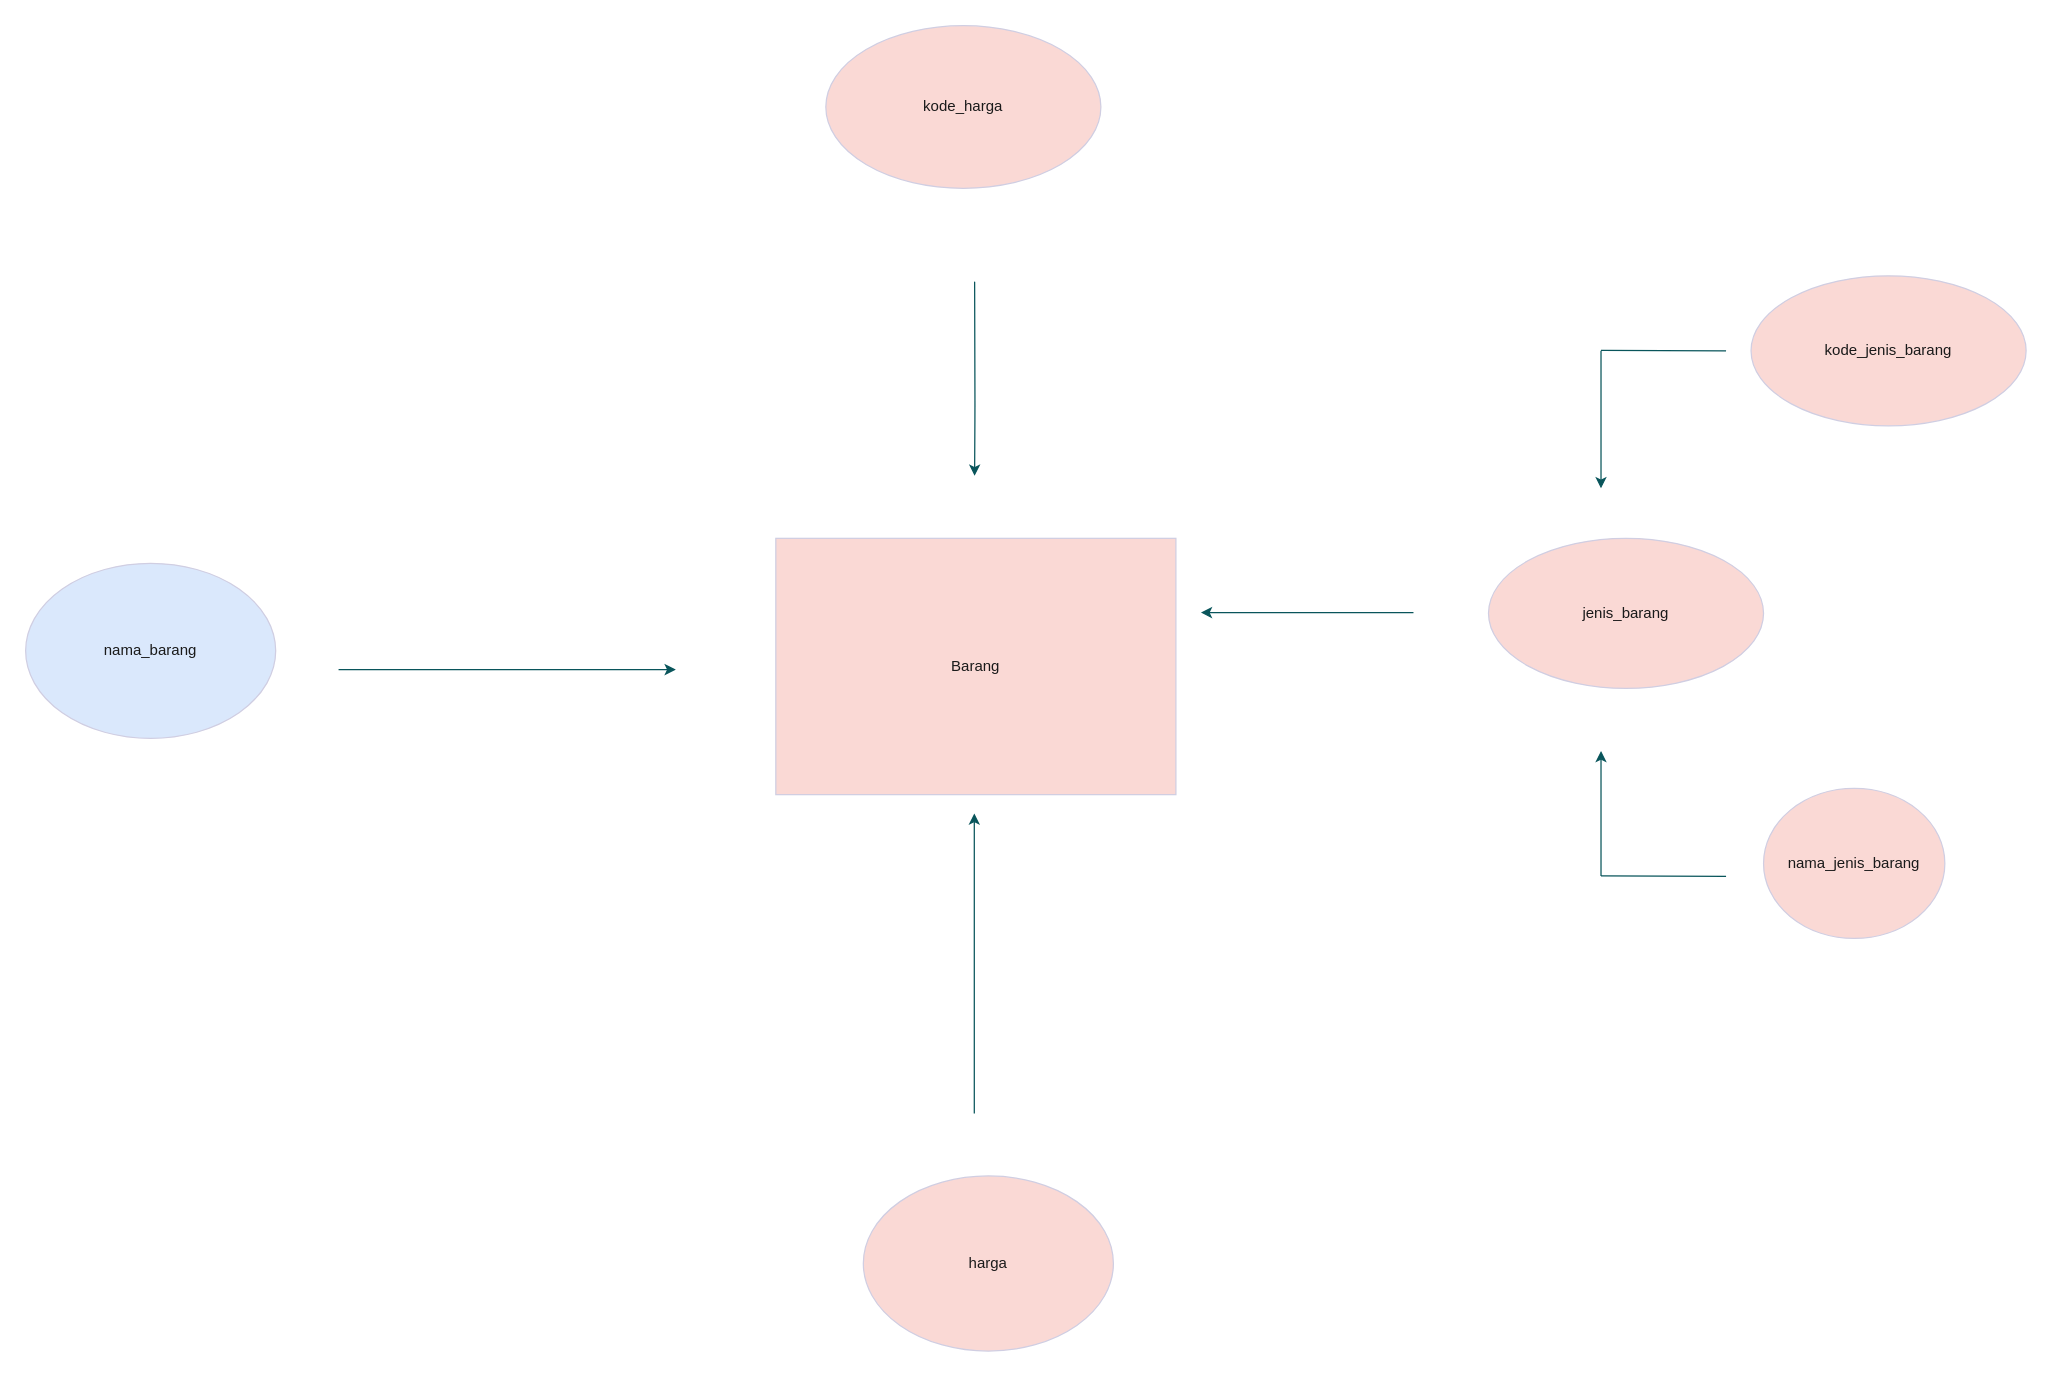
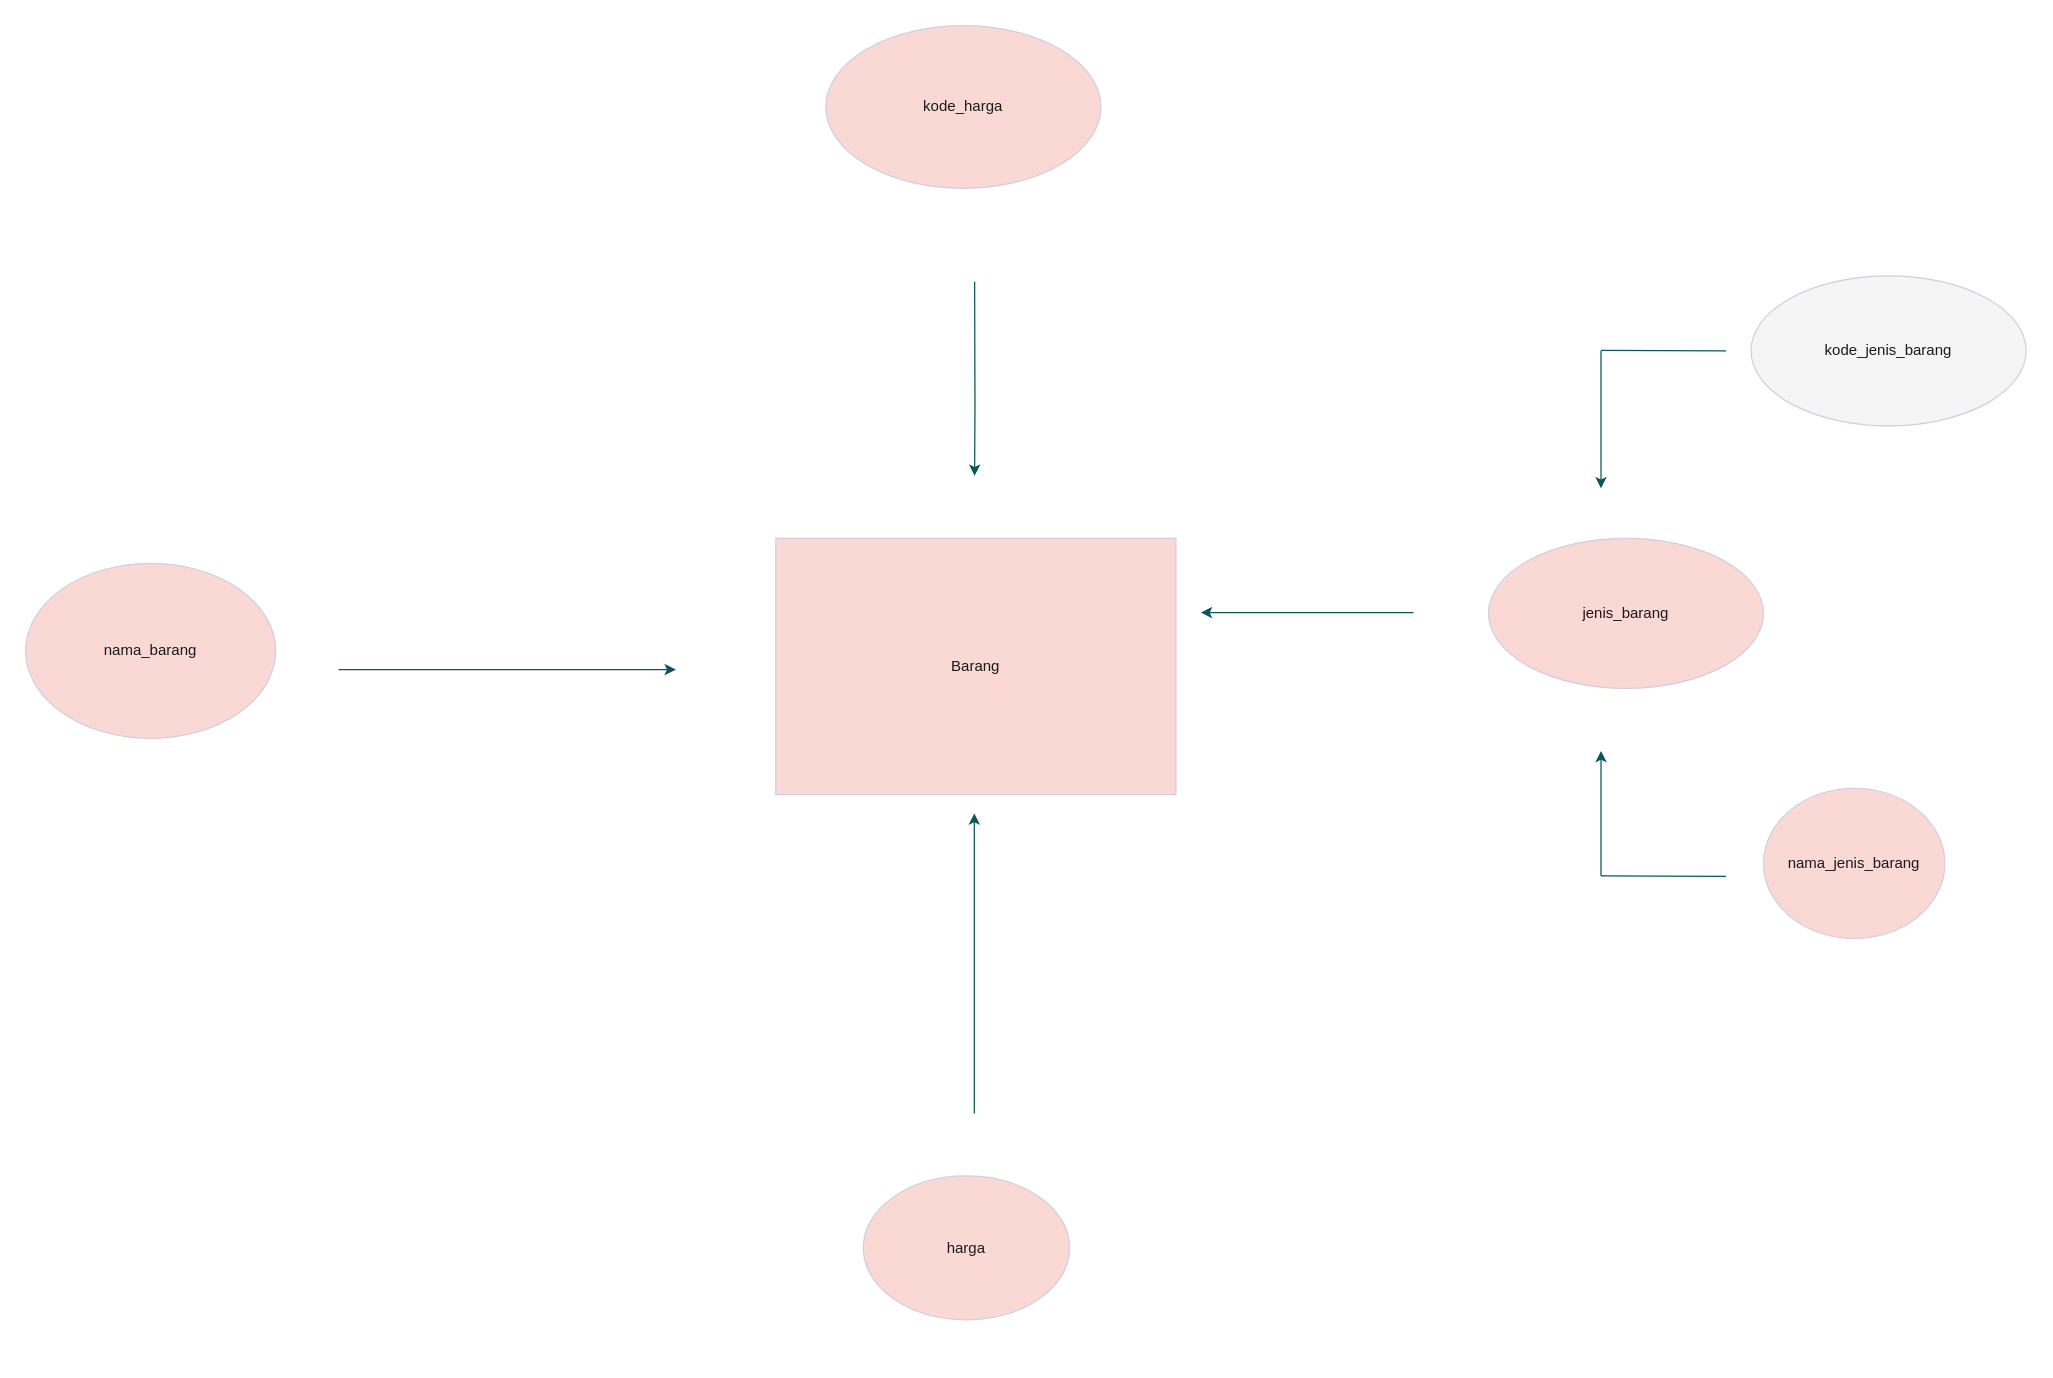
(1888, 351) -> (1888, 351)
(151, 651) -> (151, 651)
(988, 1263) -> (966, 1248)
